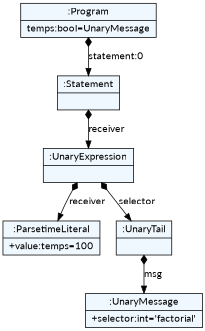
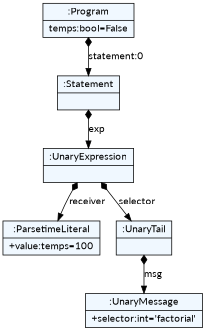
(88, 29) -> (88, 29)
(107, 129) -> (97, 129)
